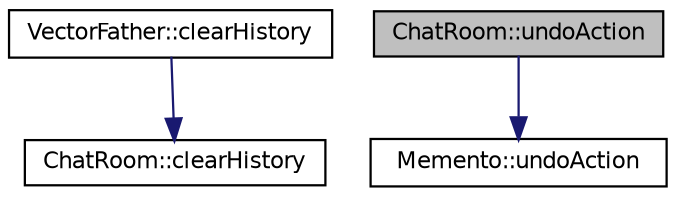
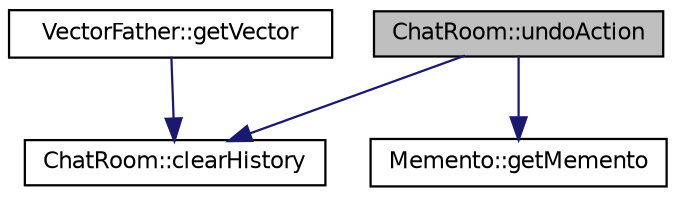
(171, 34) -> (171, 34)
none -> (358, 94)
(519, 163) -> (519, 163)
